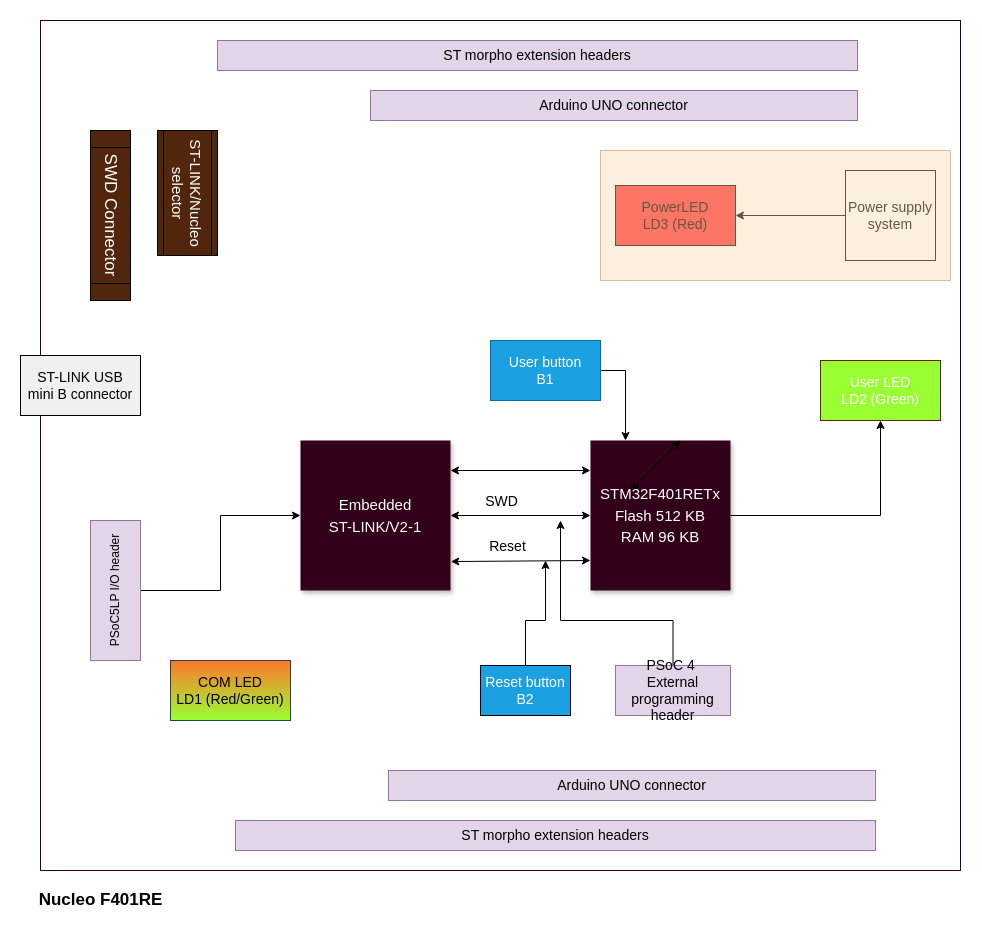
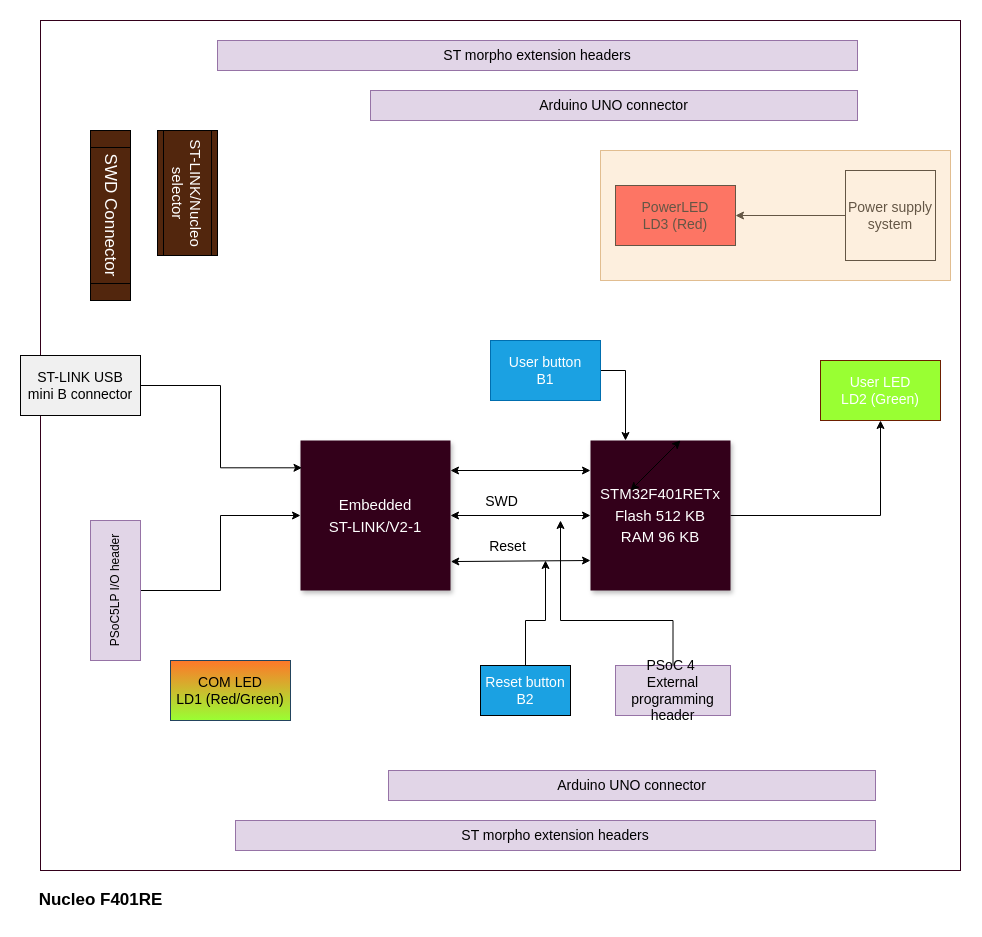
none -> (221, 424)
